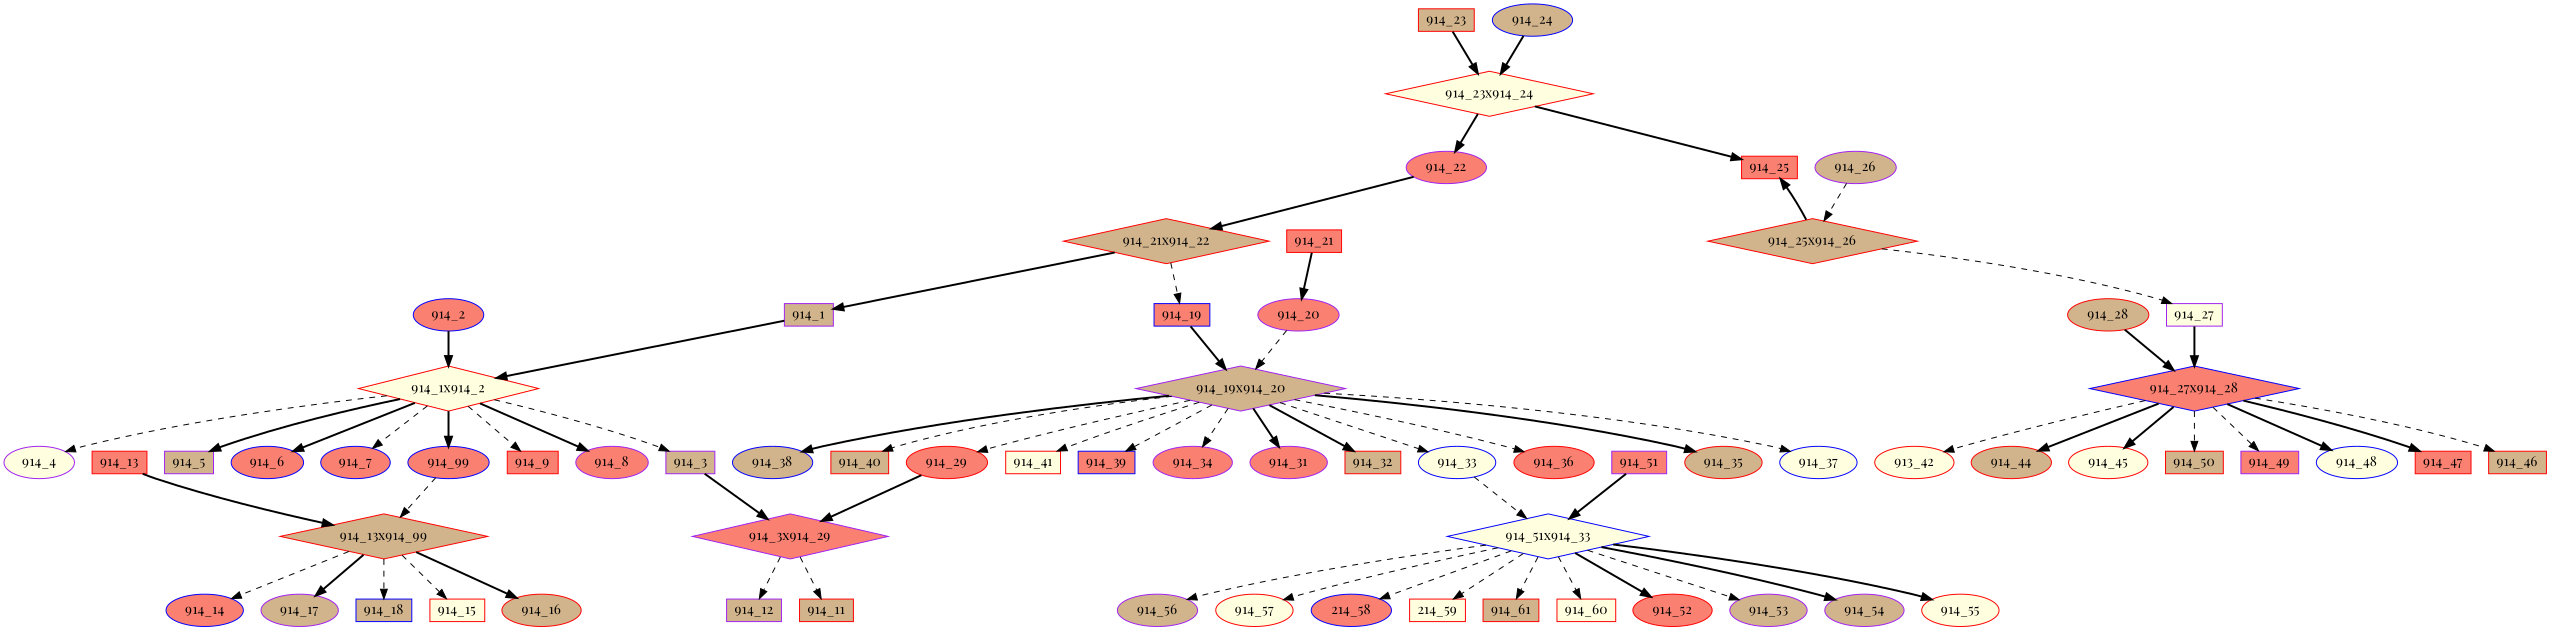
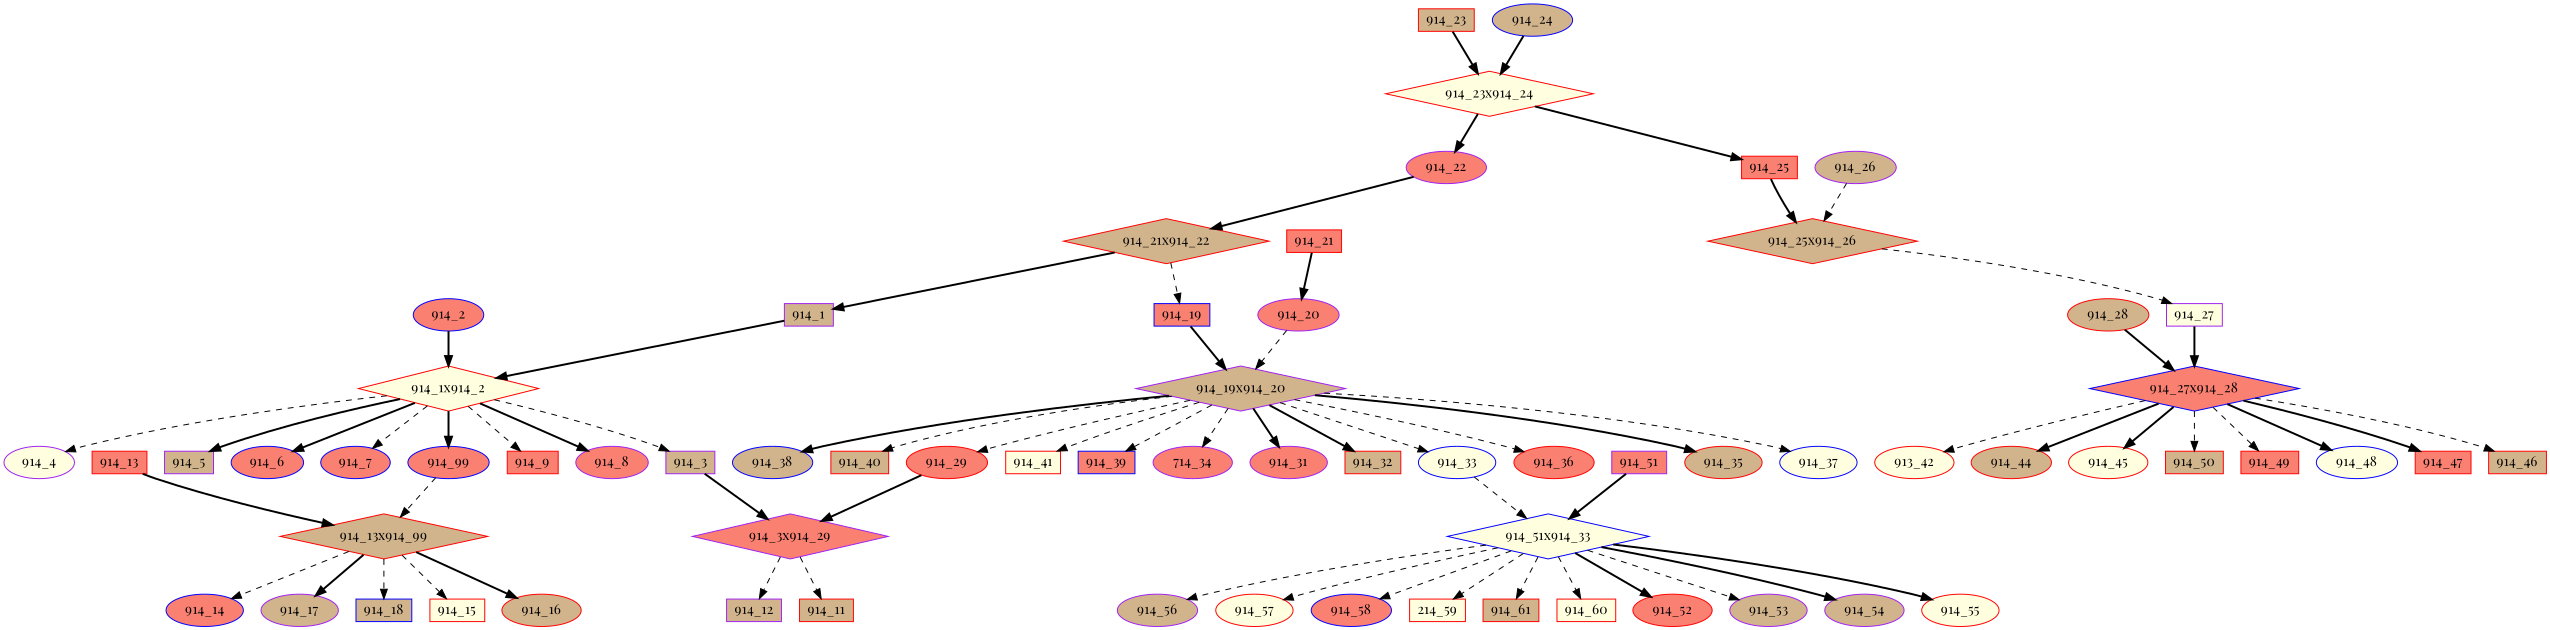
(1797, 203) -> (1780, 197)
(1193, 462) -> (1193, 462)
(2270, 462) -> (2270, 462)
(1351, 610) -> (1351, 610)
